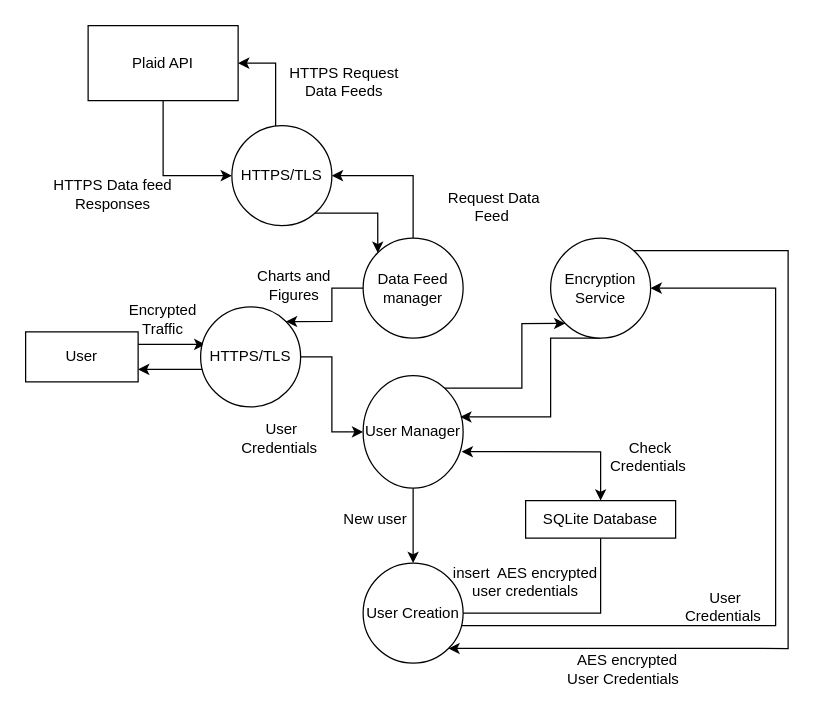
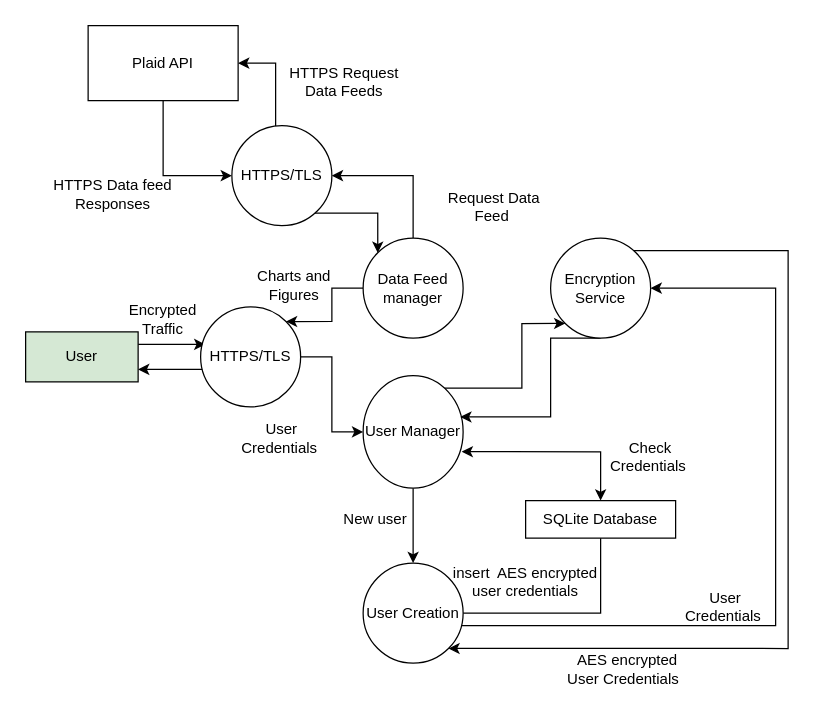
(82, 357) -> (82, 357)
